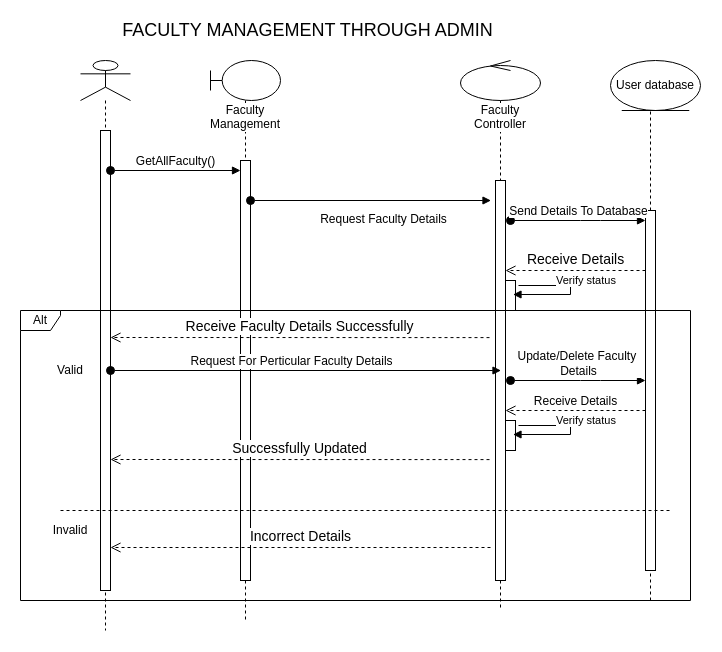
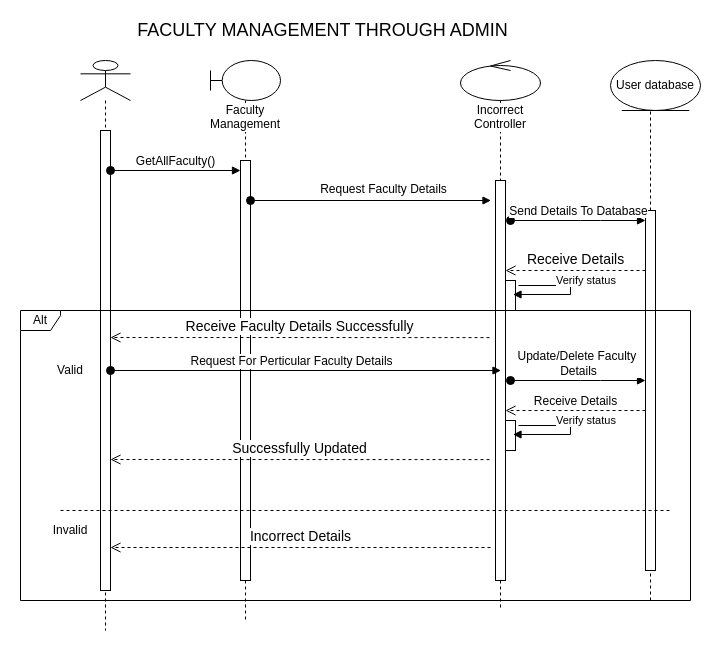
(308, 31) -> (323, 31)
(501, 118) -> (501, 118)
(384, 220) -> (384, 190)
